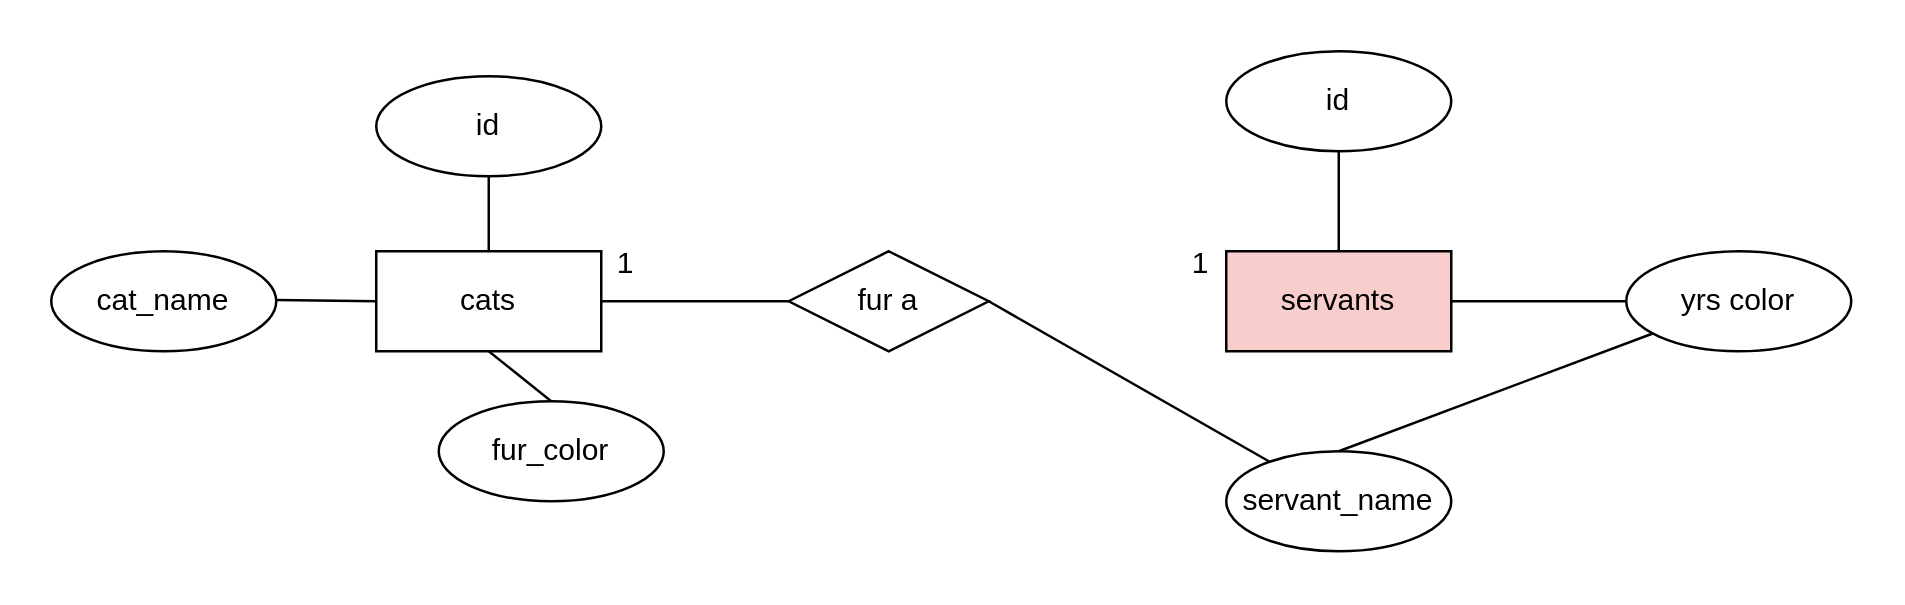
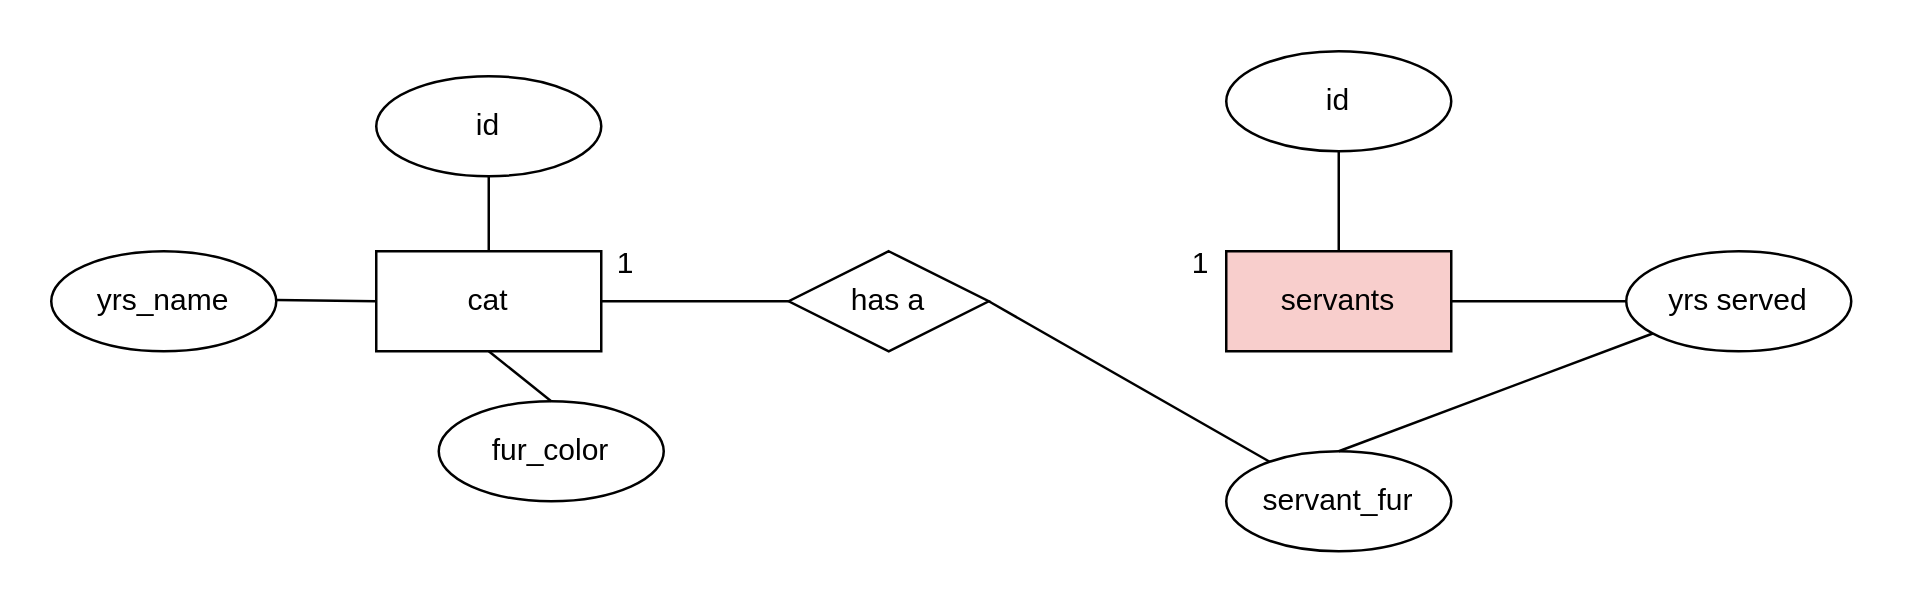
(164, 301) -> (164, 301)
(489, 301) -> (489, 301)
(889, 301) -> (889, 301)
(1739, 301) -> (1739, 301)
(1339, 501) -> (1339, 501)
